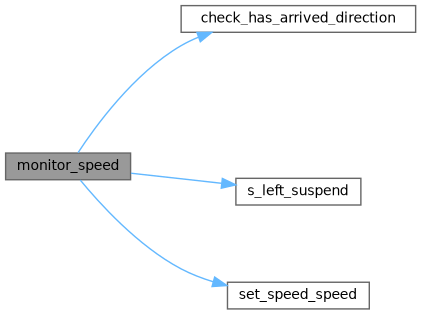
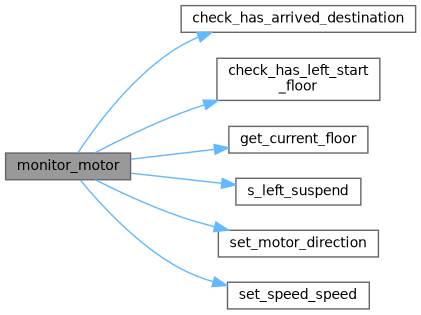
(298, 19) -> (298, 19)
none -> (298, 79)
none -> (298, 140)
(68, 166) -> (68, 166)
none -> (298, 244)
